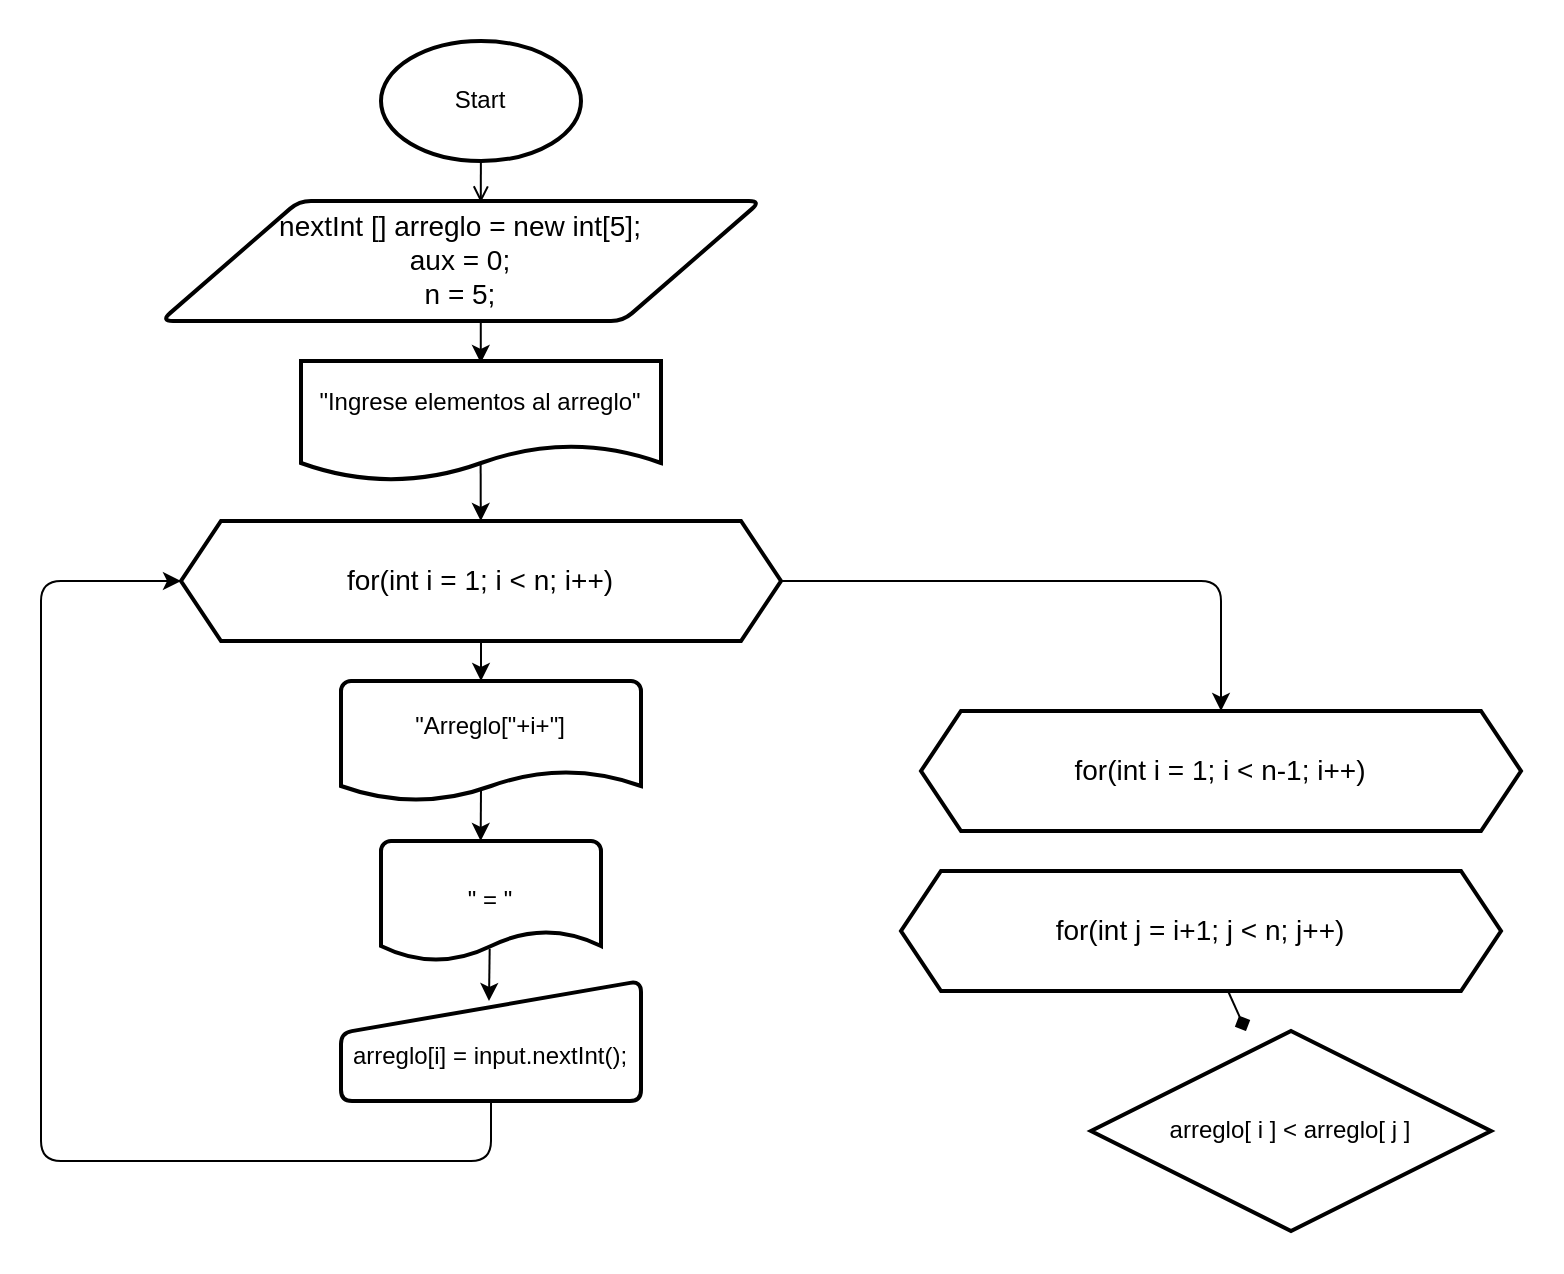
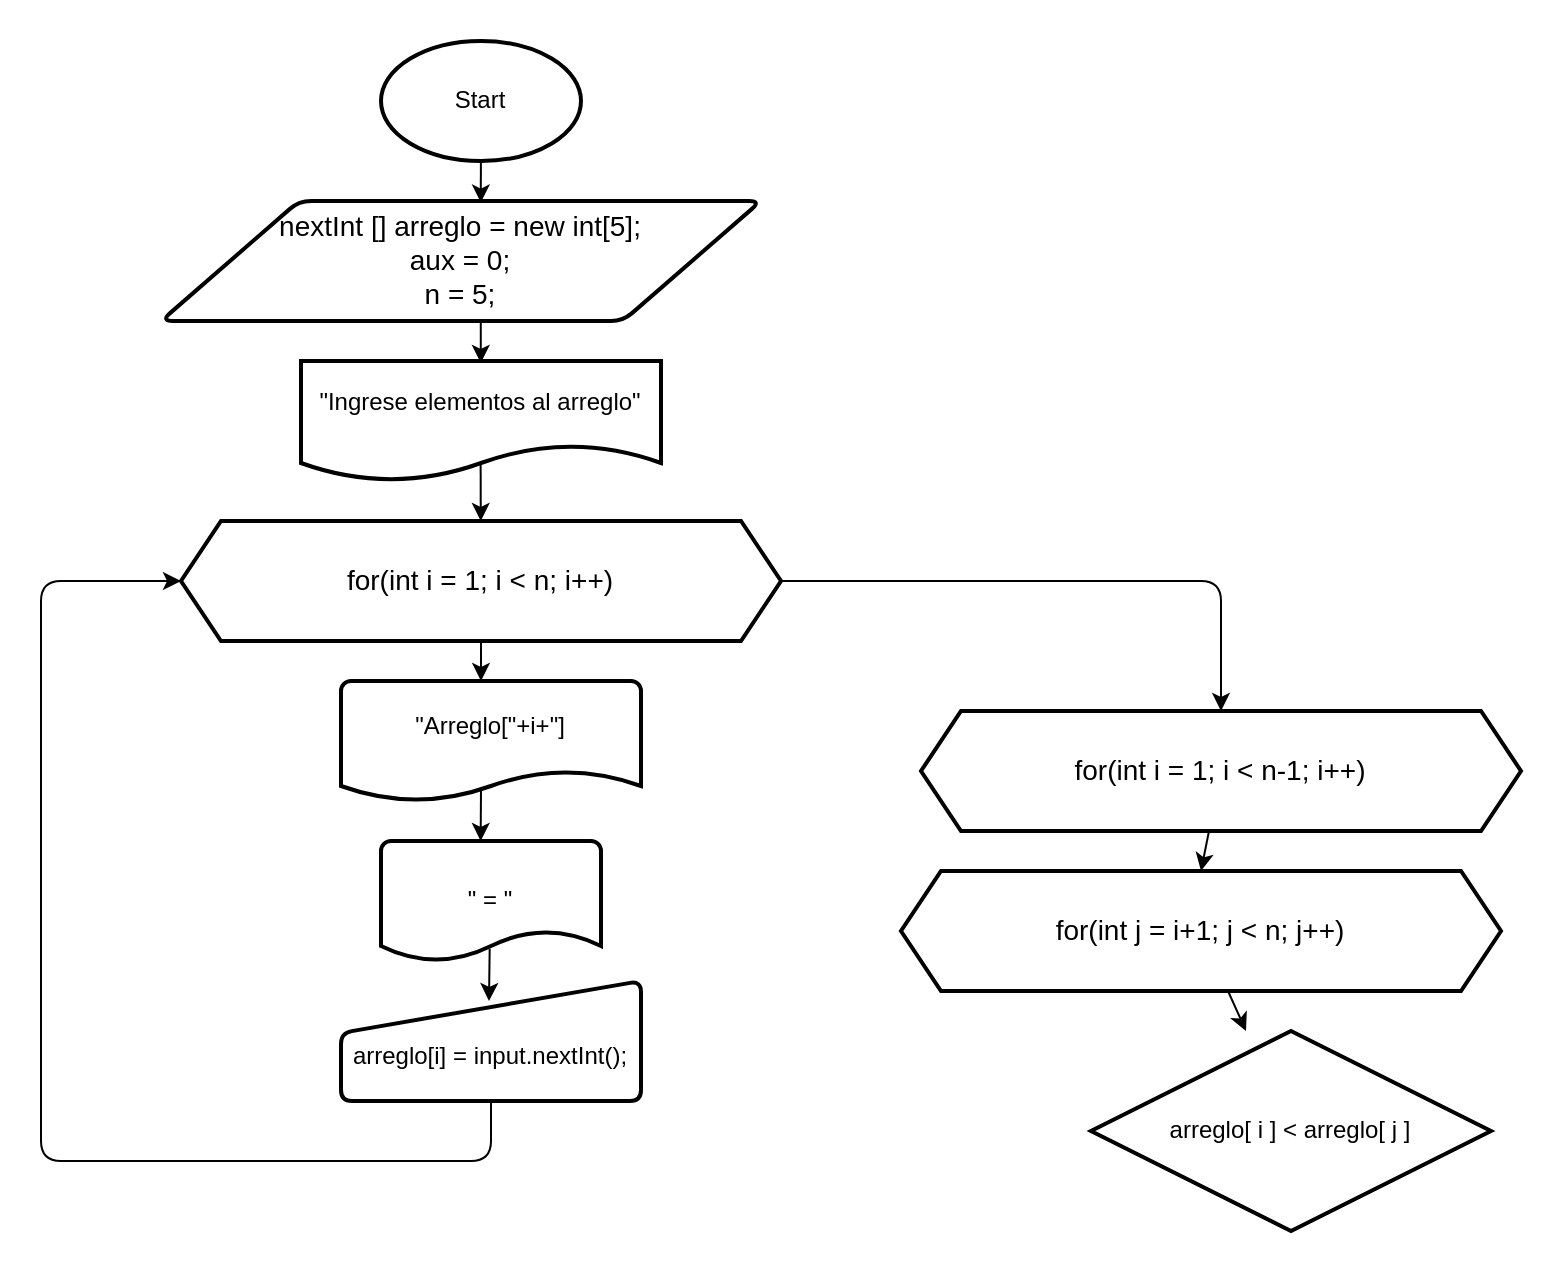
(481, 190) -> (481, 187)
none -> (1206, 845)
(1239, 1016) -> (1240, 1017)
